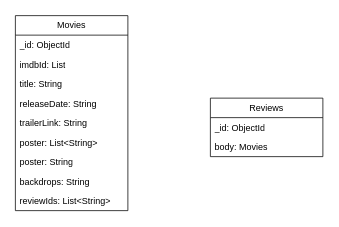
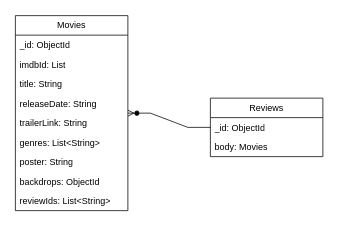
none -> (179, 124)
(66, 143) -> (66, 143)
(59, 182) -> (65, 182)
